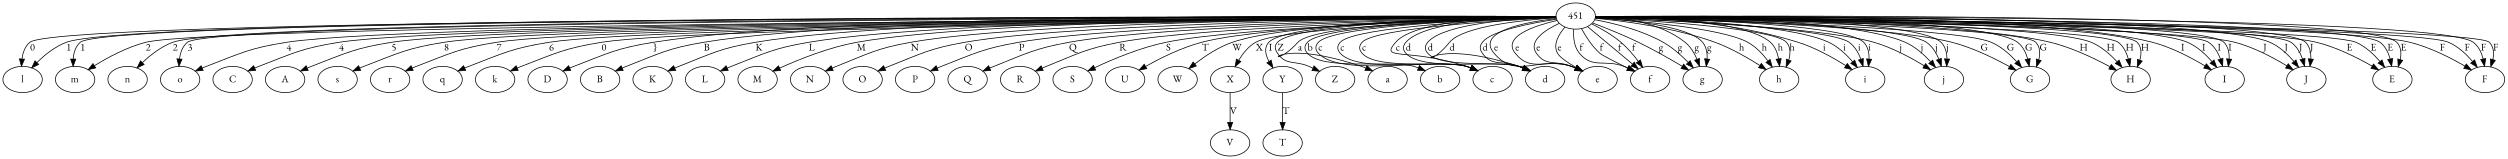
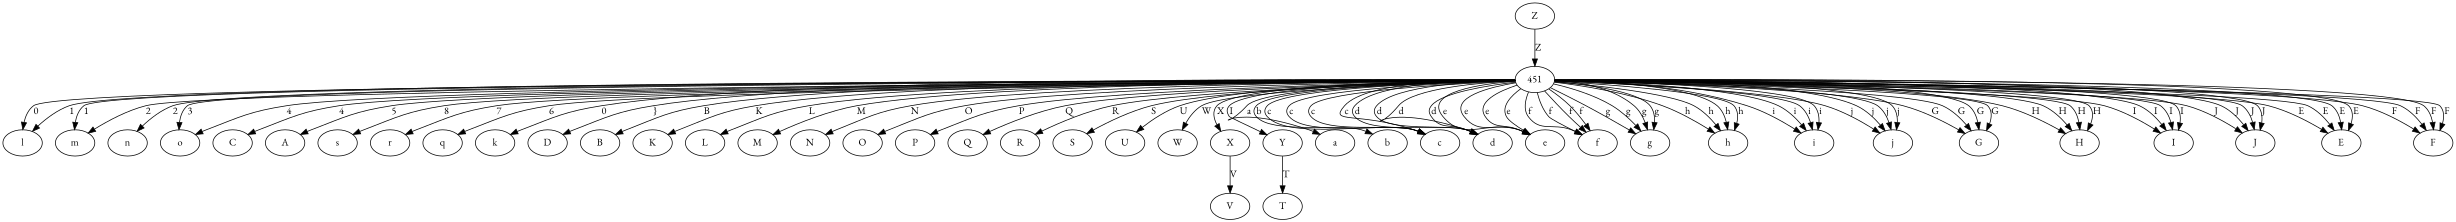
(1390, 23) -> (1535, 44)
(1205, 48) -> (1184, 111)
